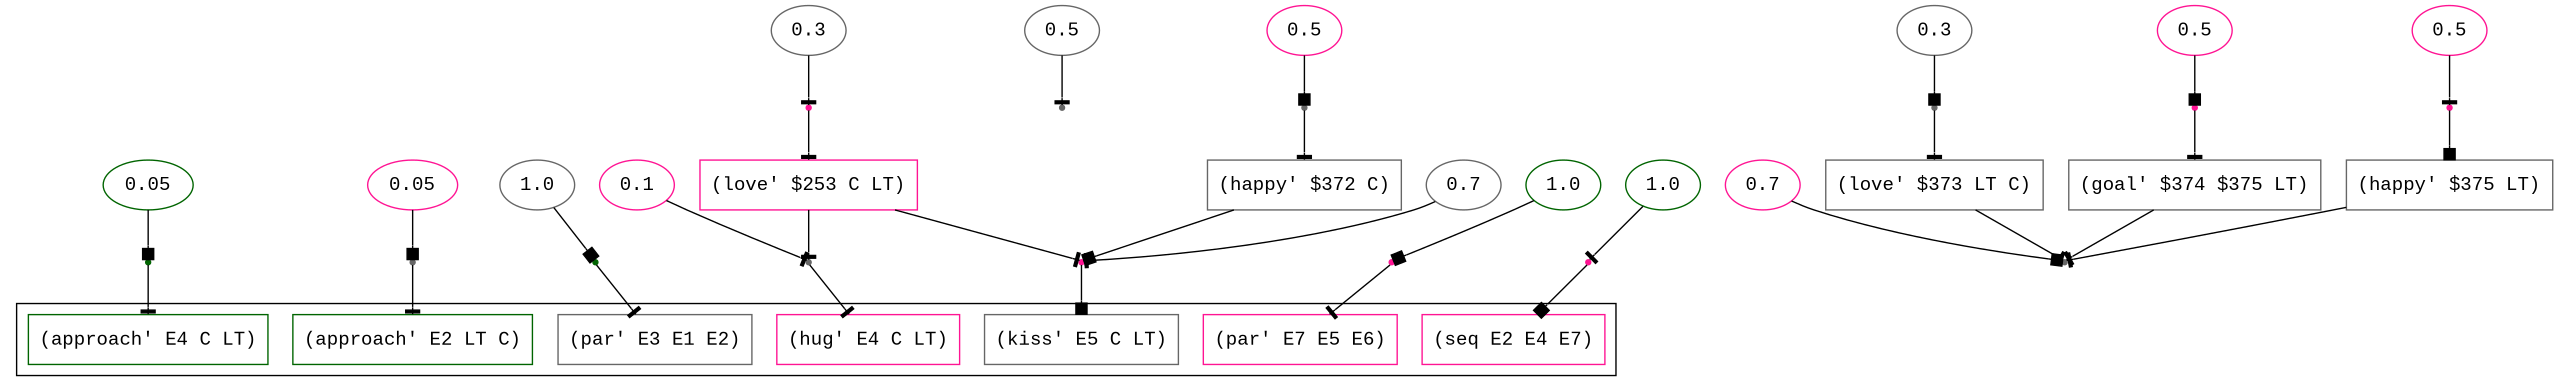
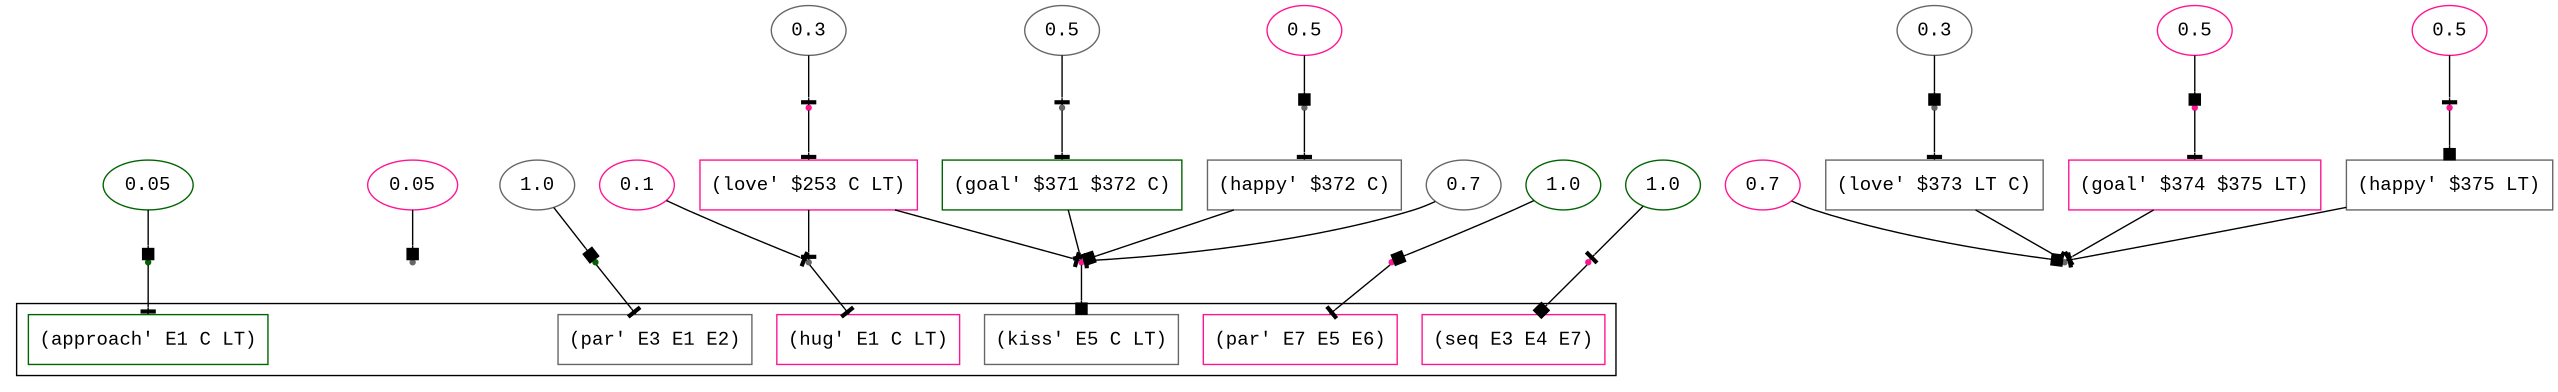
none -> (1062, 185)
(2195, 185) -> (2195, 185)
(148, 340) -> (148, 340)
(413, 340) -> none
(868, 340) -> (868, 340)
(1514, 340) -> (1514, 340)
